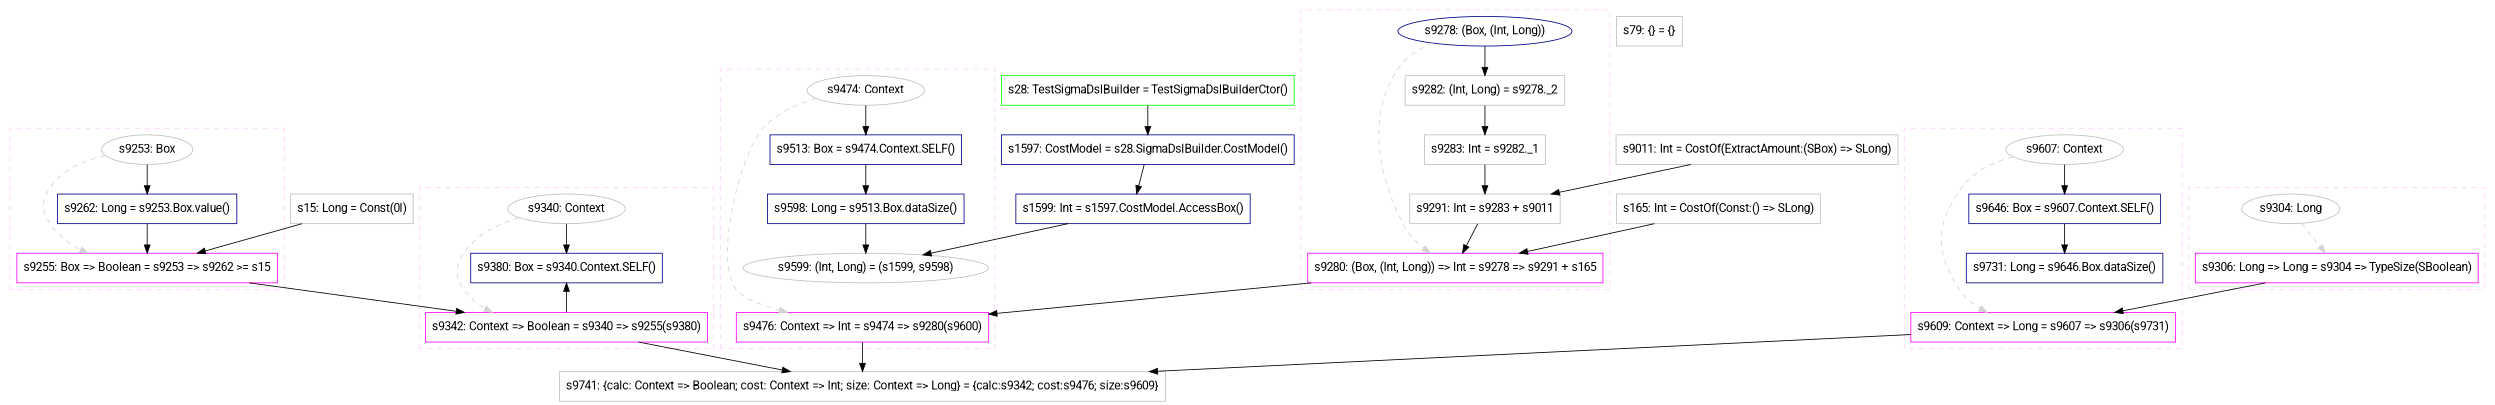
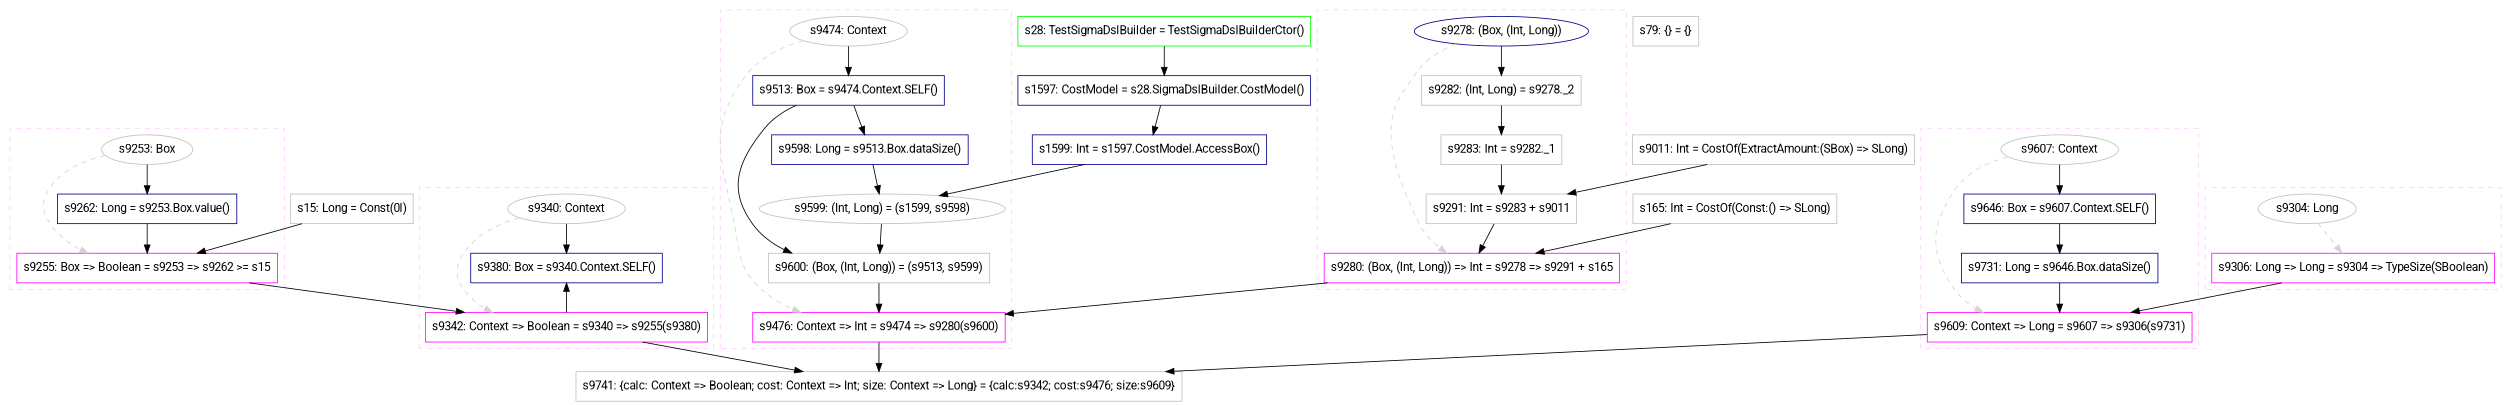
none -> (879, 268)
none -> (2060, 294)
